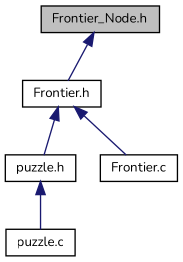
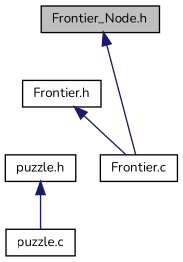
(78, 63) -> (121, 100)
(49, 137) -> none
